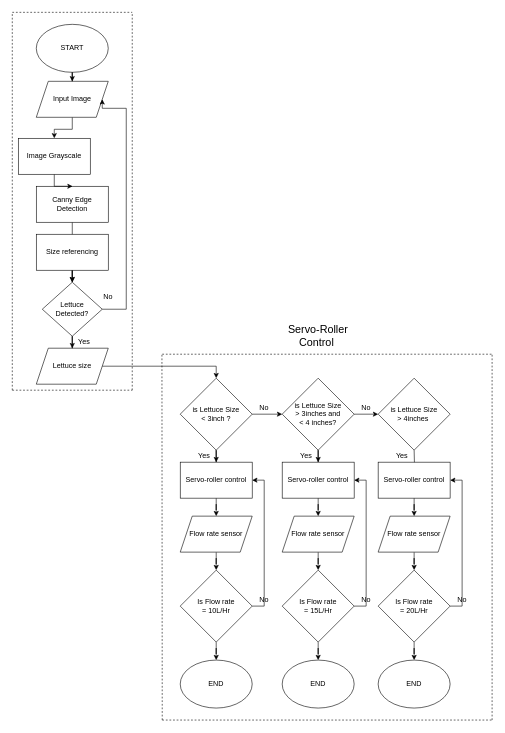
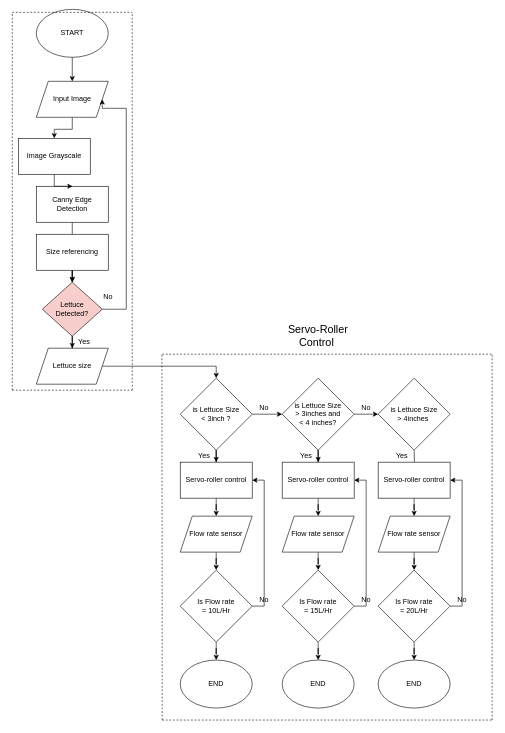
(72, 48) -> (72, 33)
(72, 309) -> (72, 309)
